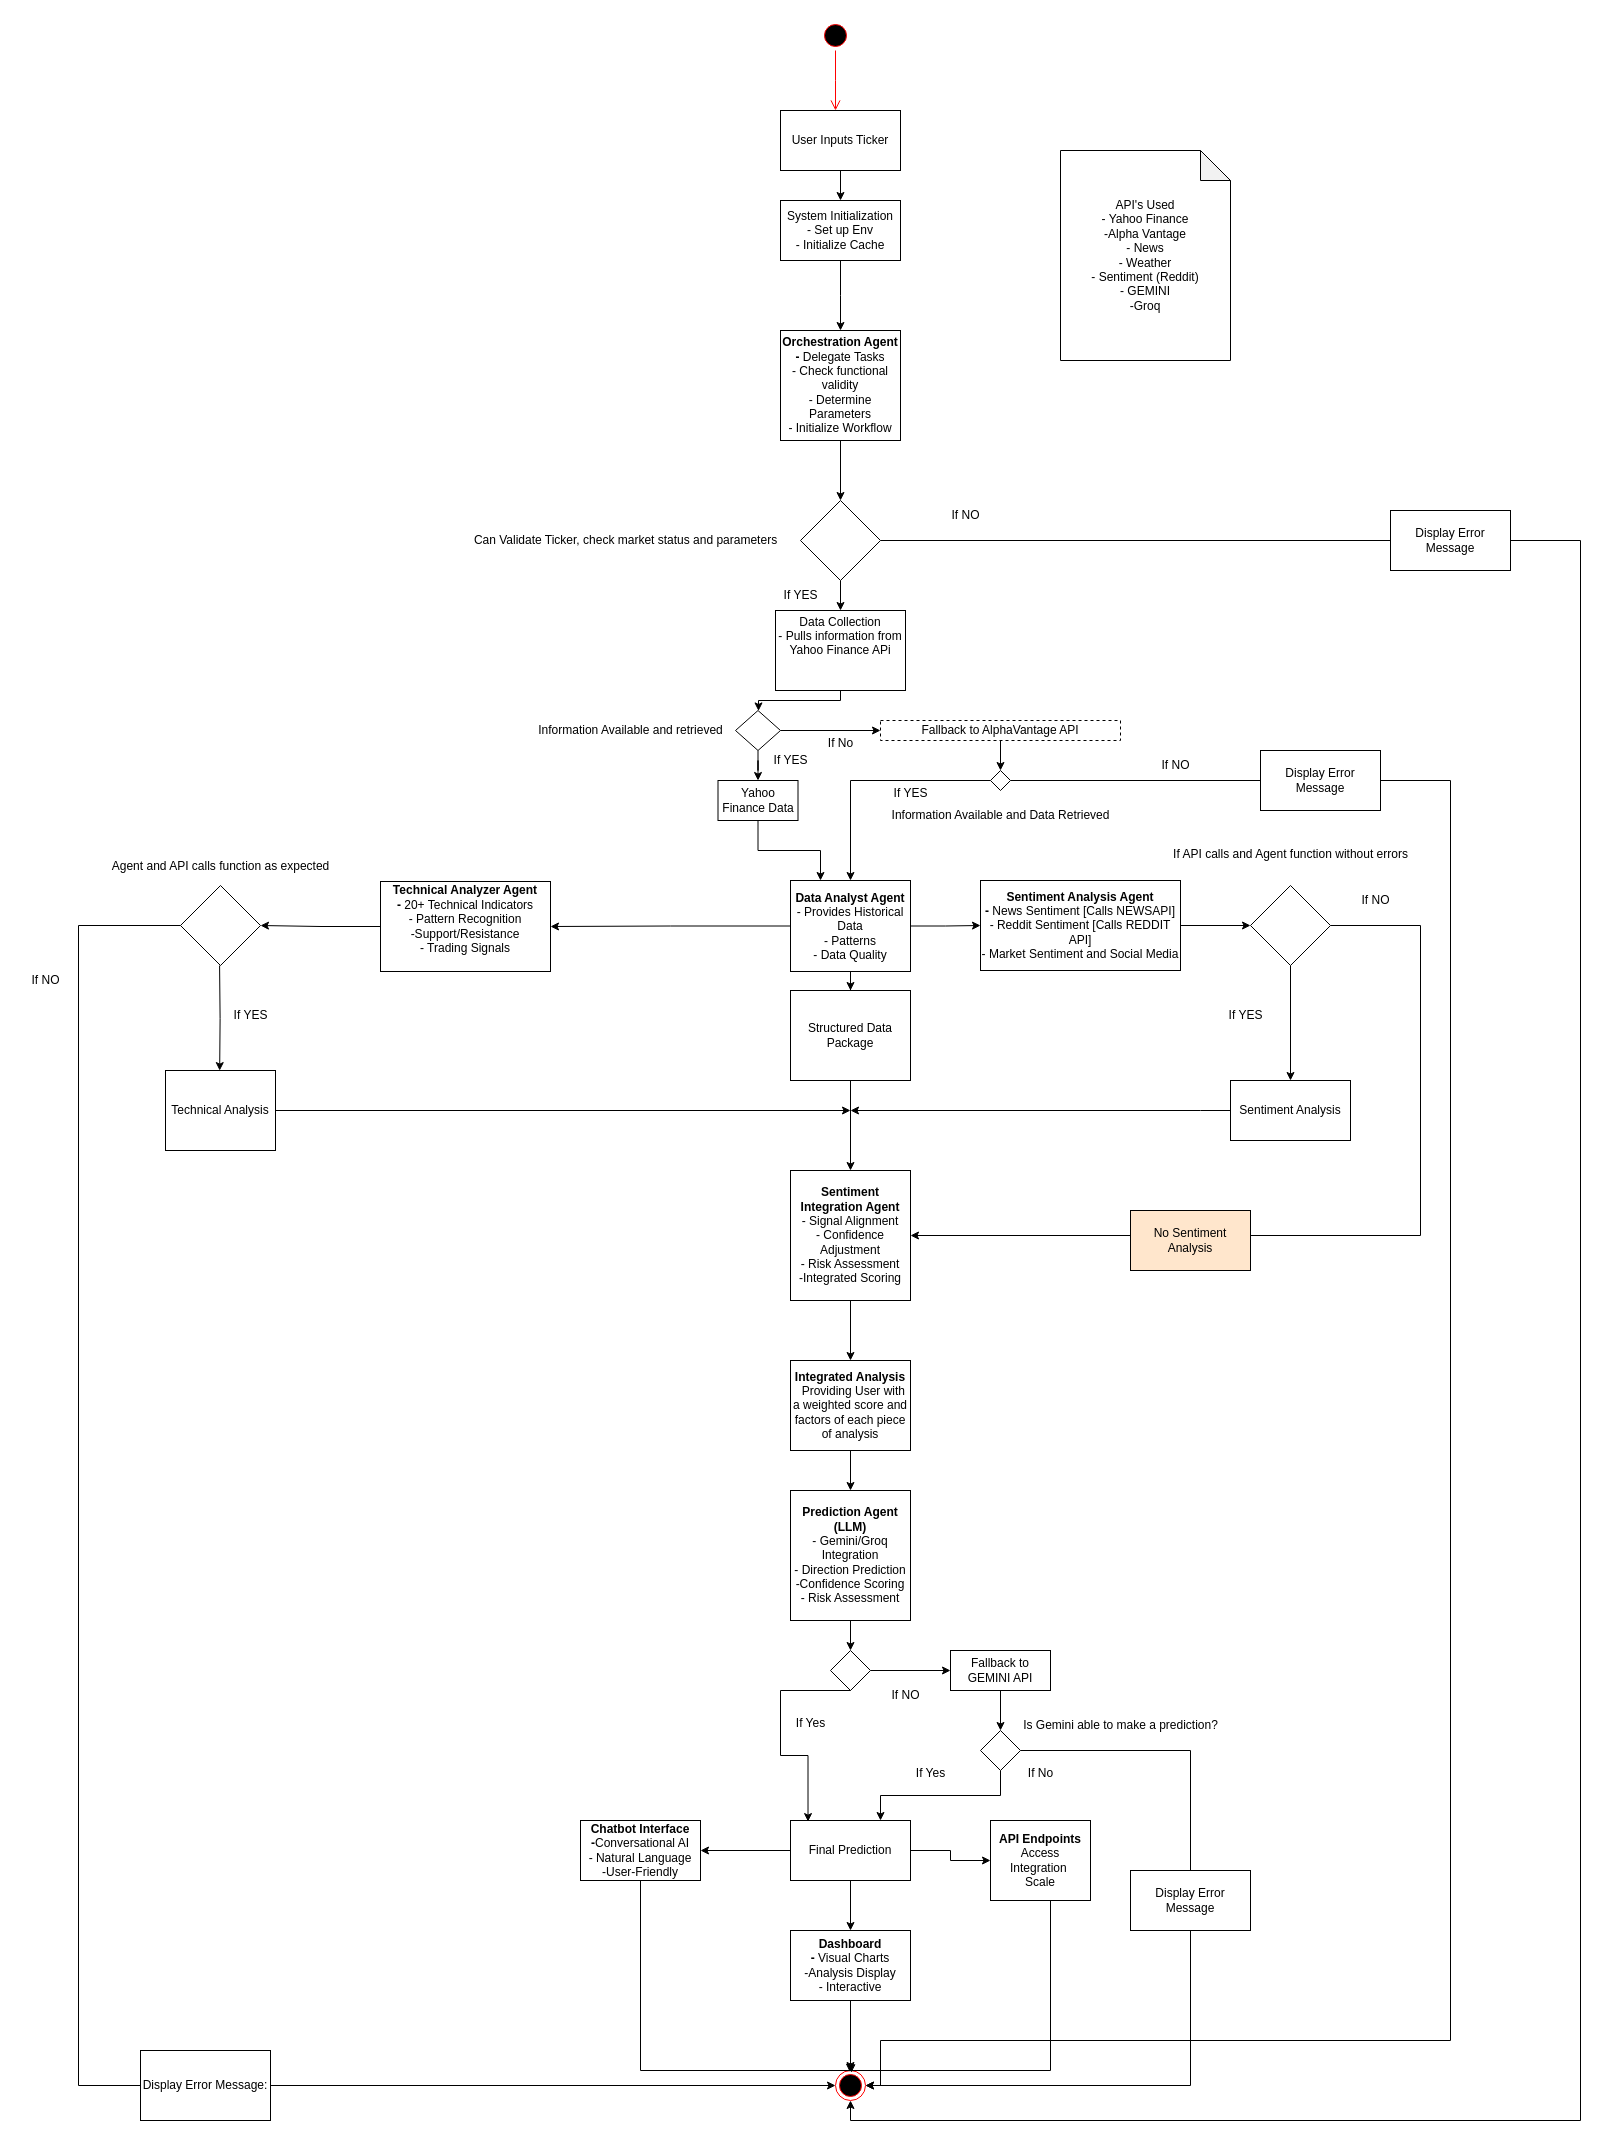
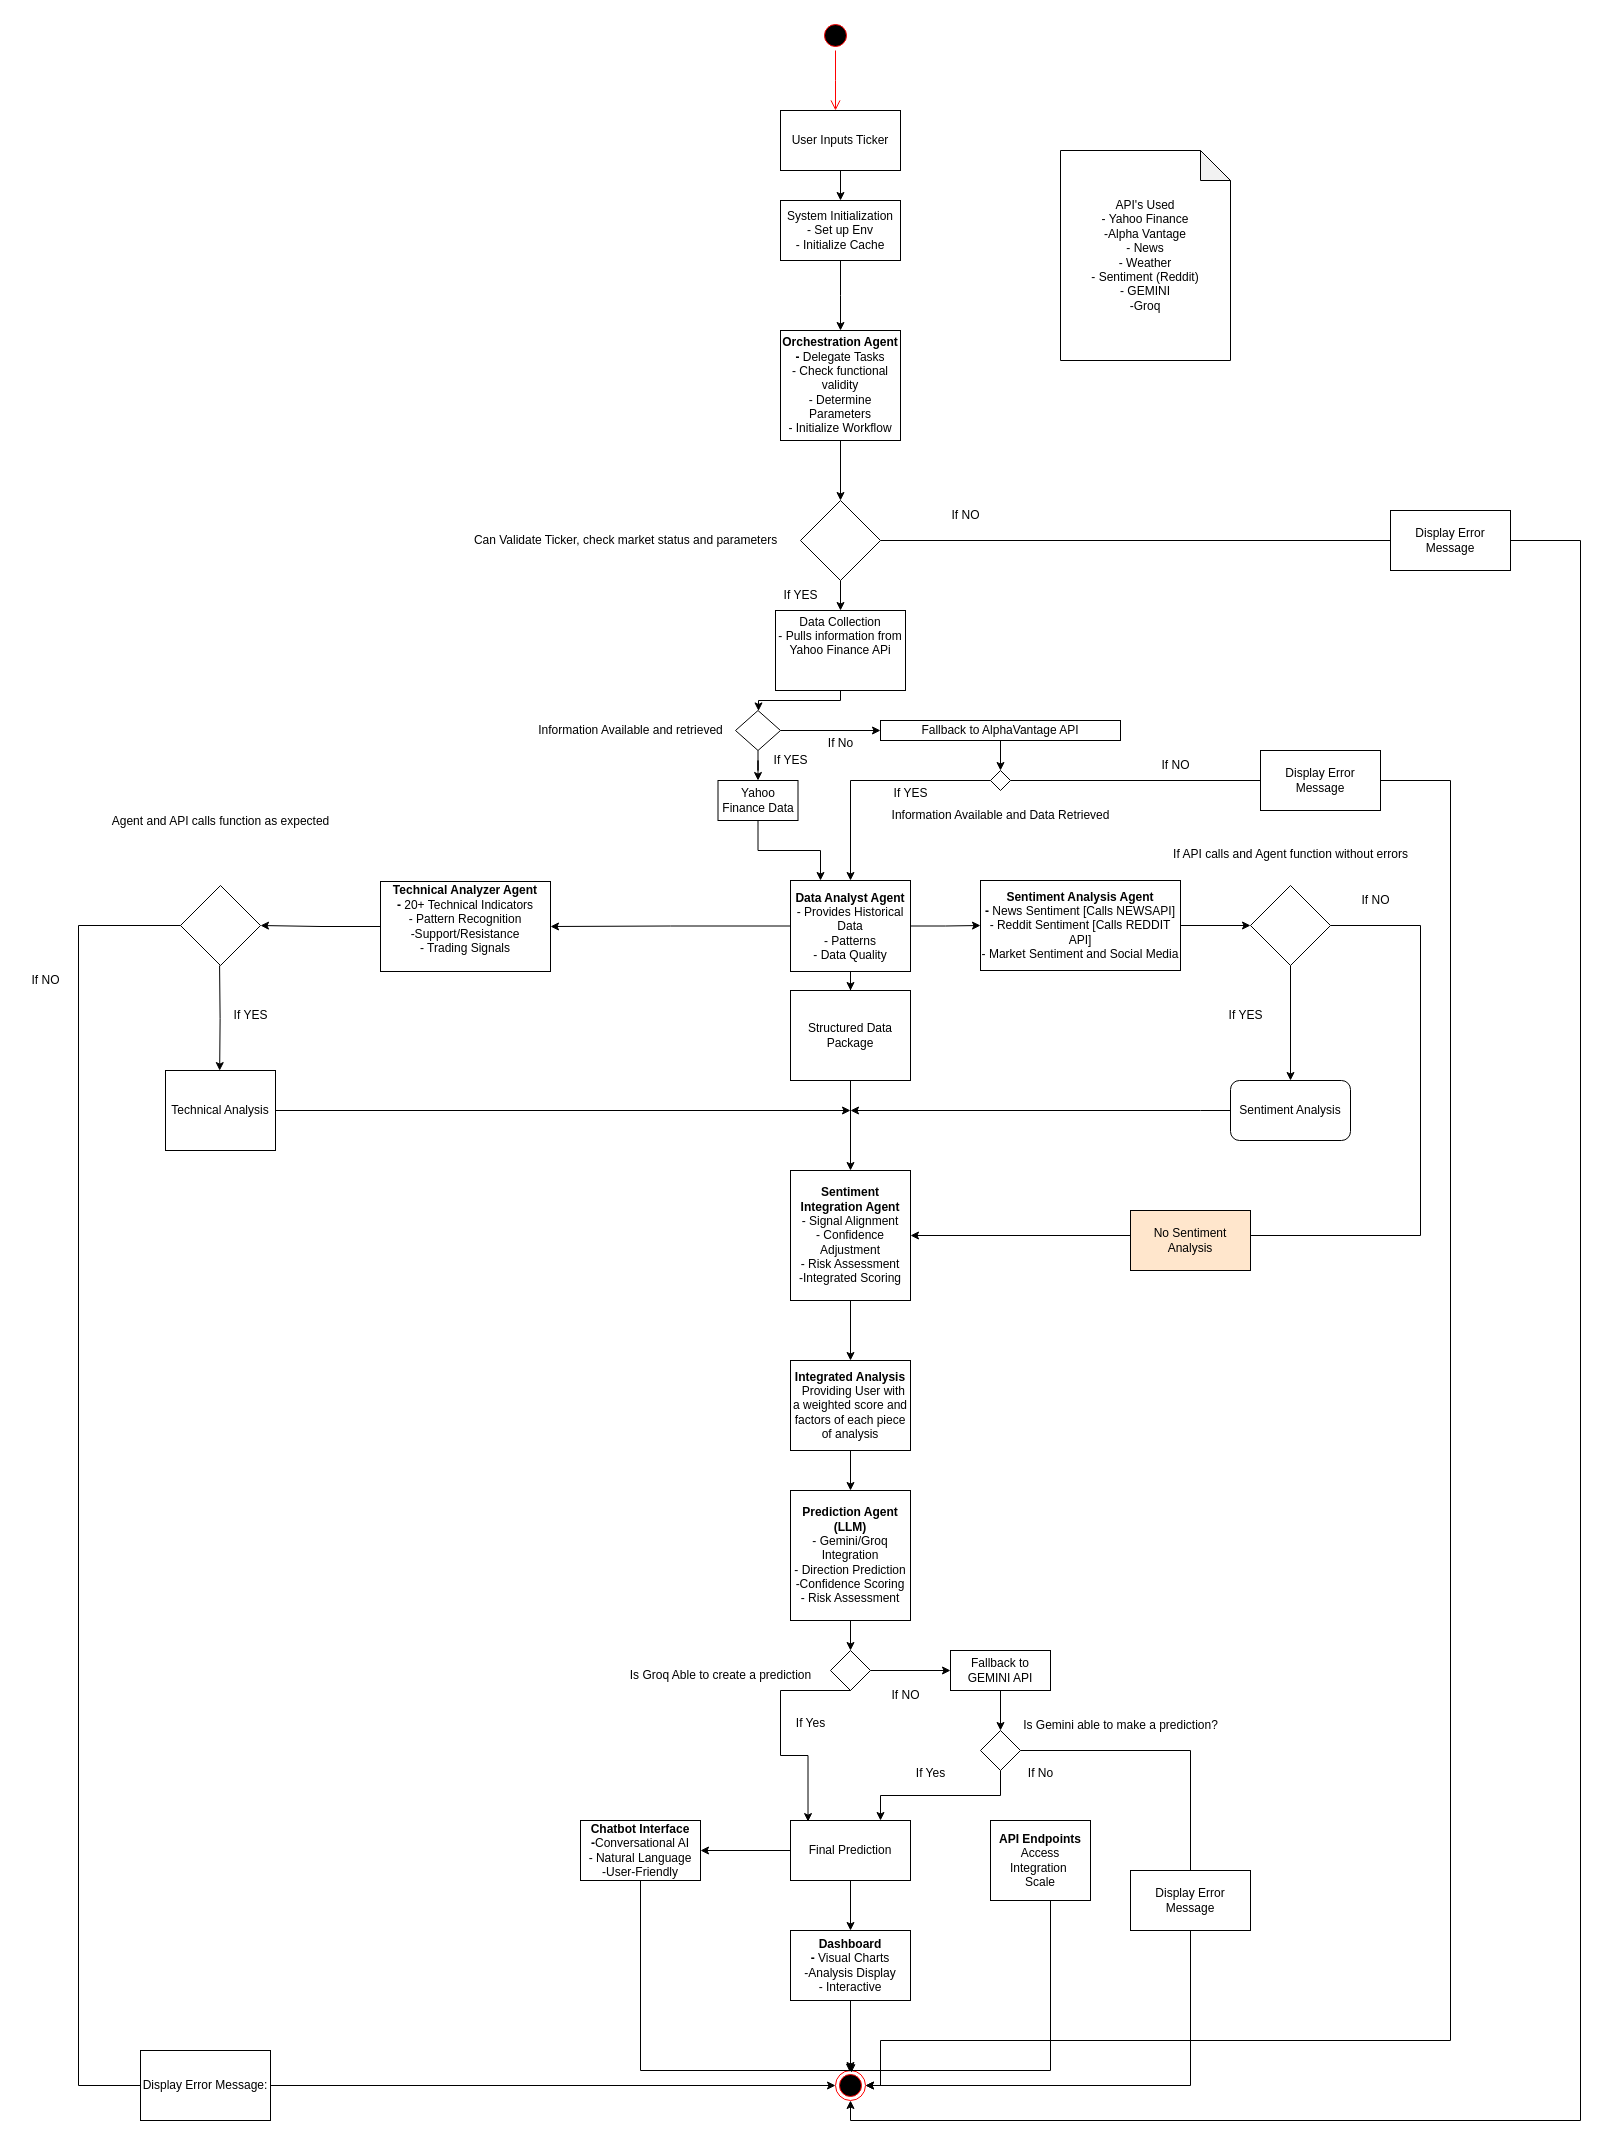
(1001, 731) -> (1001, 731)
(221, 867) -> (221, 822)
(1291, 1111) -> (1291, 1111)
none -> (721, 1676)
(951, 1852) -> none
